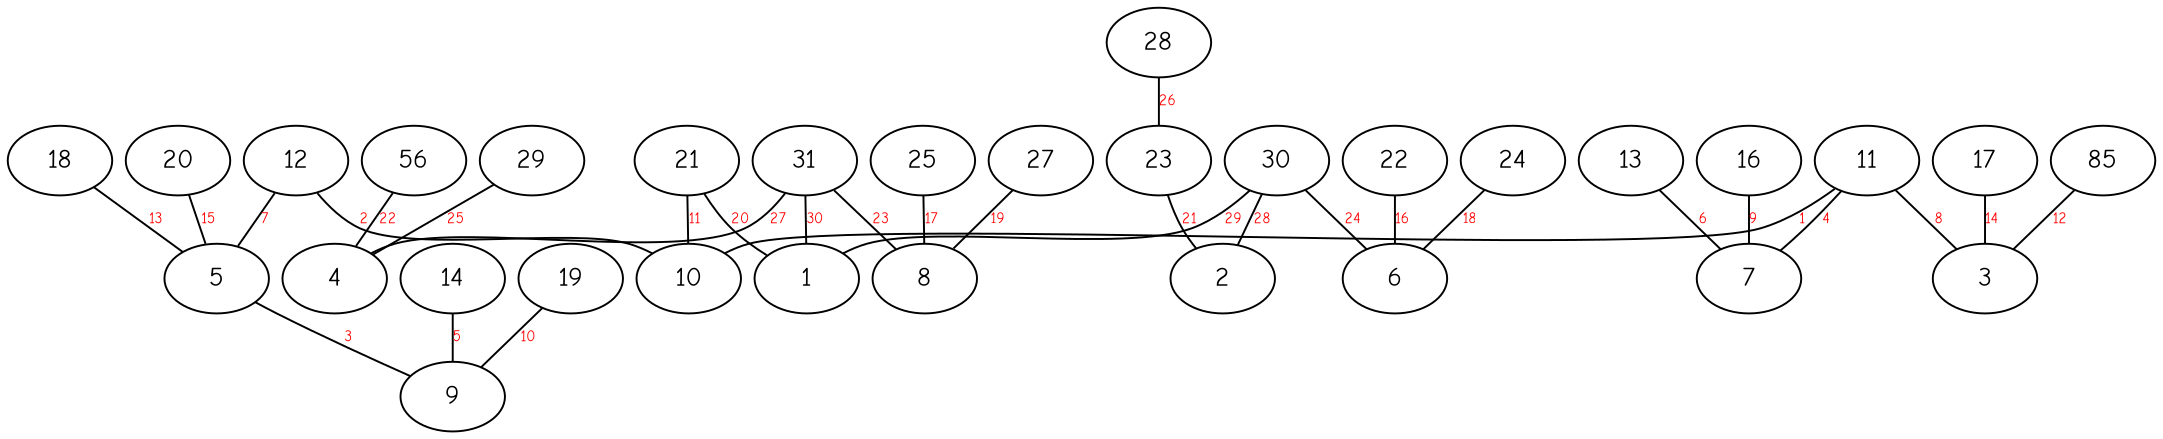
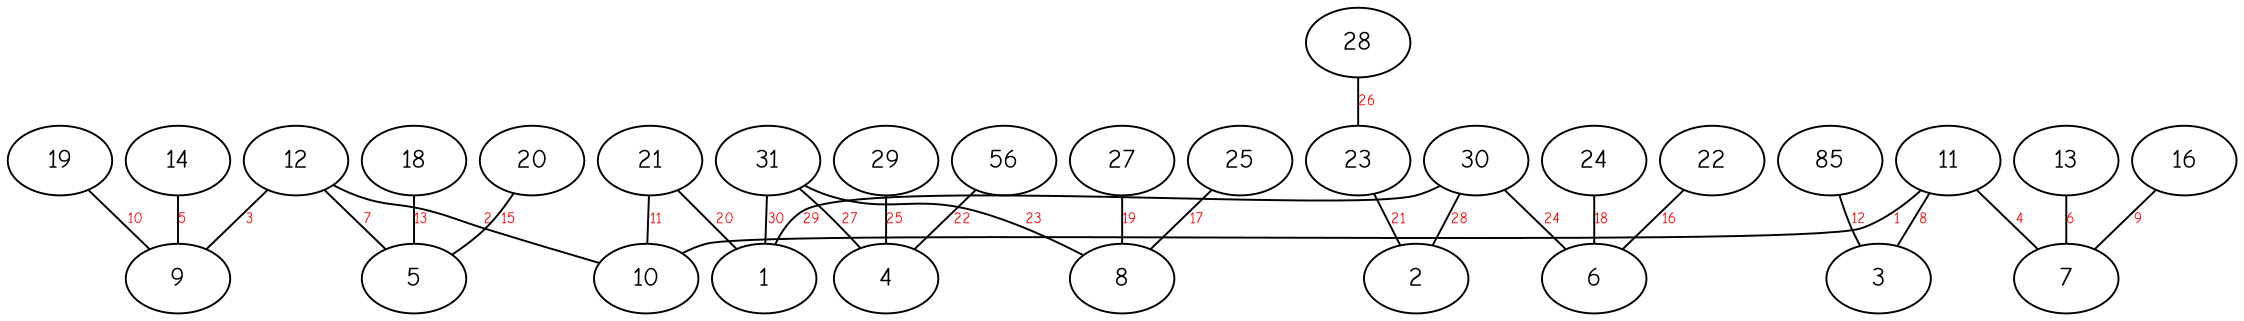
(1985, 161) -> none
(332, 340) -> (237, 220)
